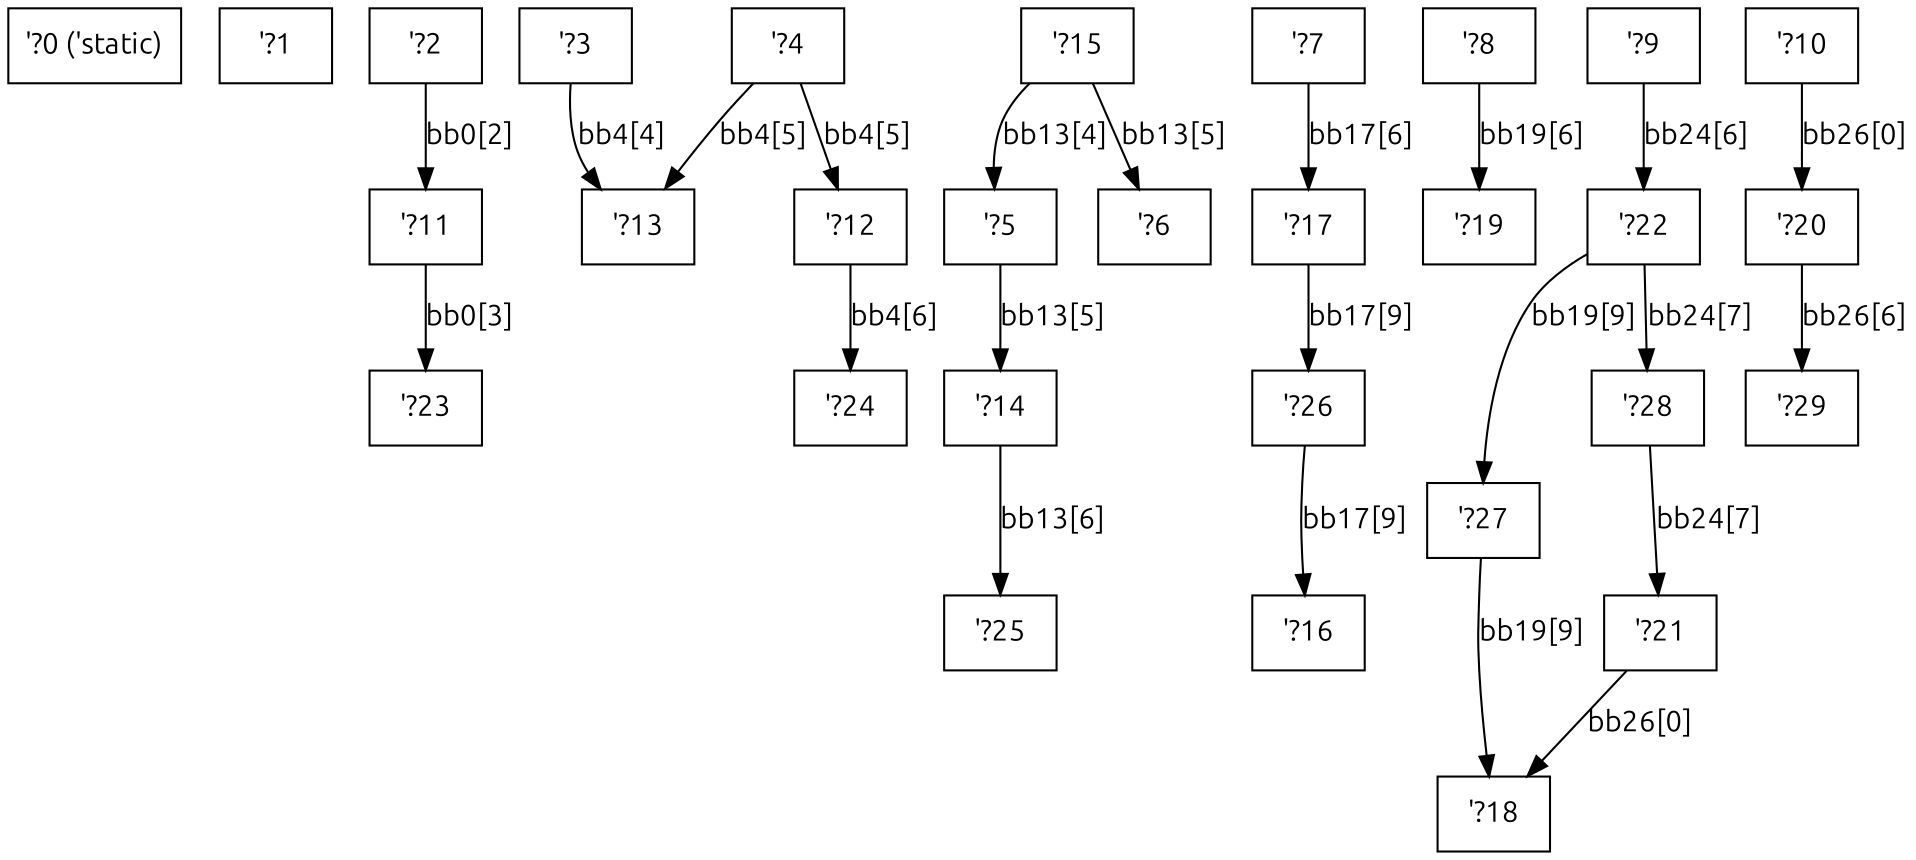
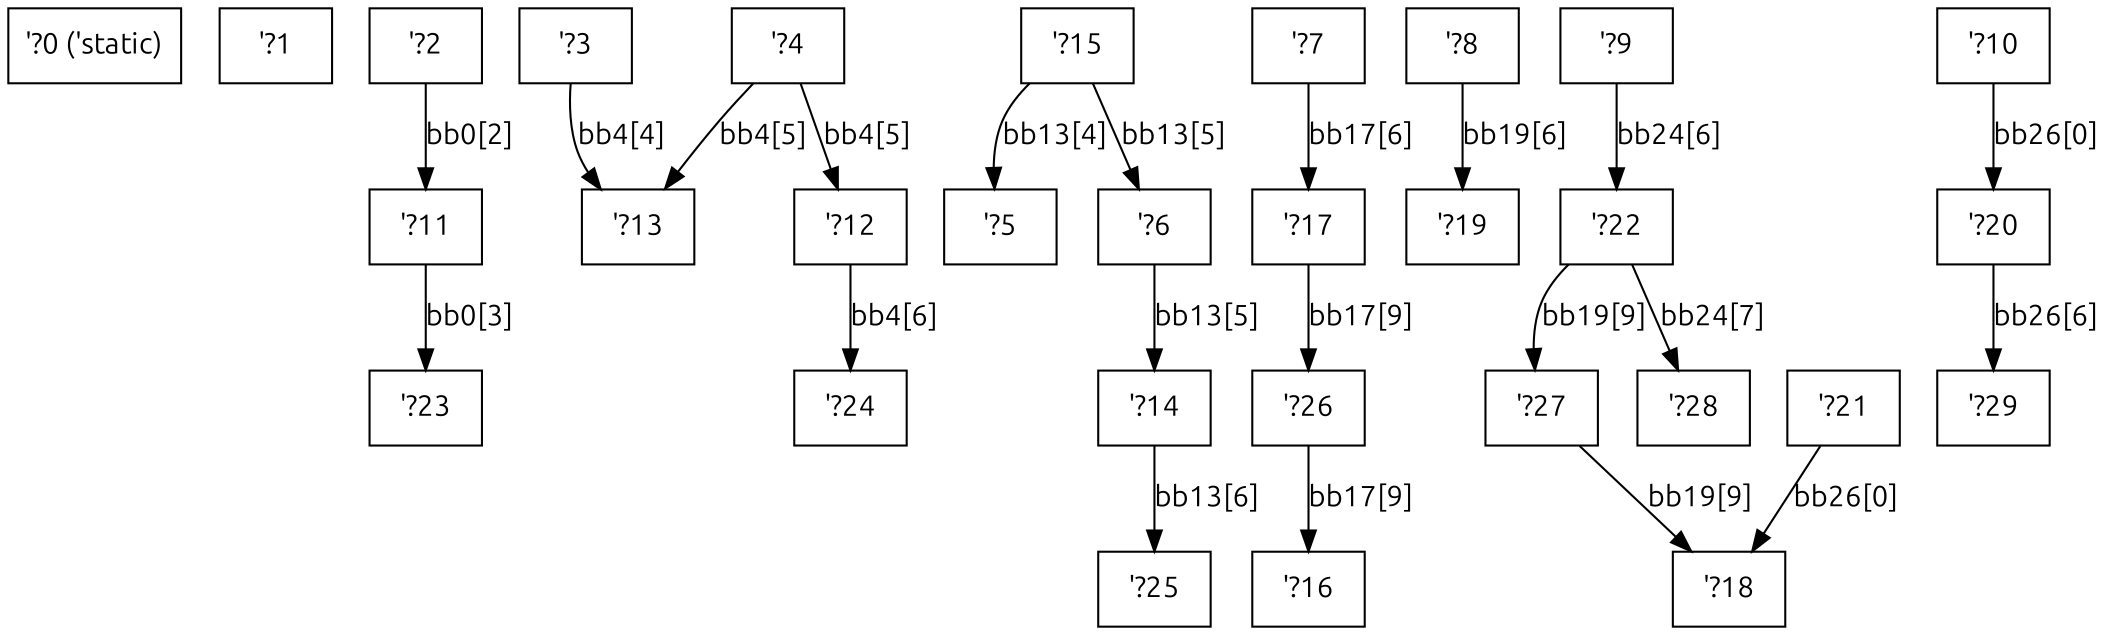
(1000, 307) -> (1154, 307)
(1653, 510) -> none
